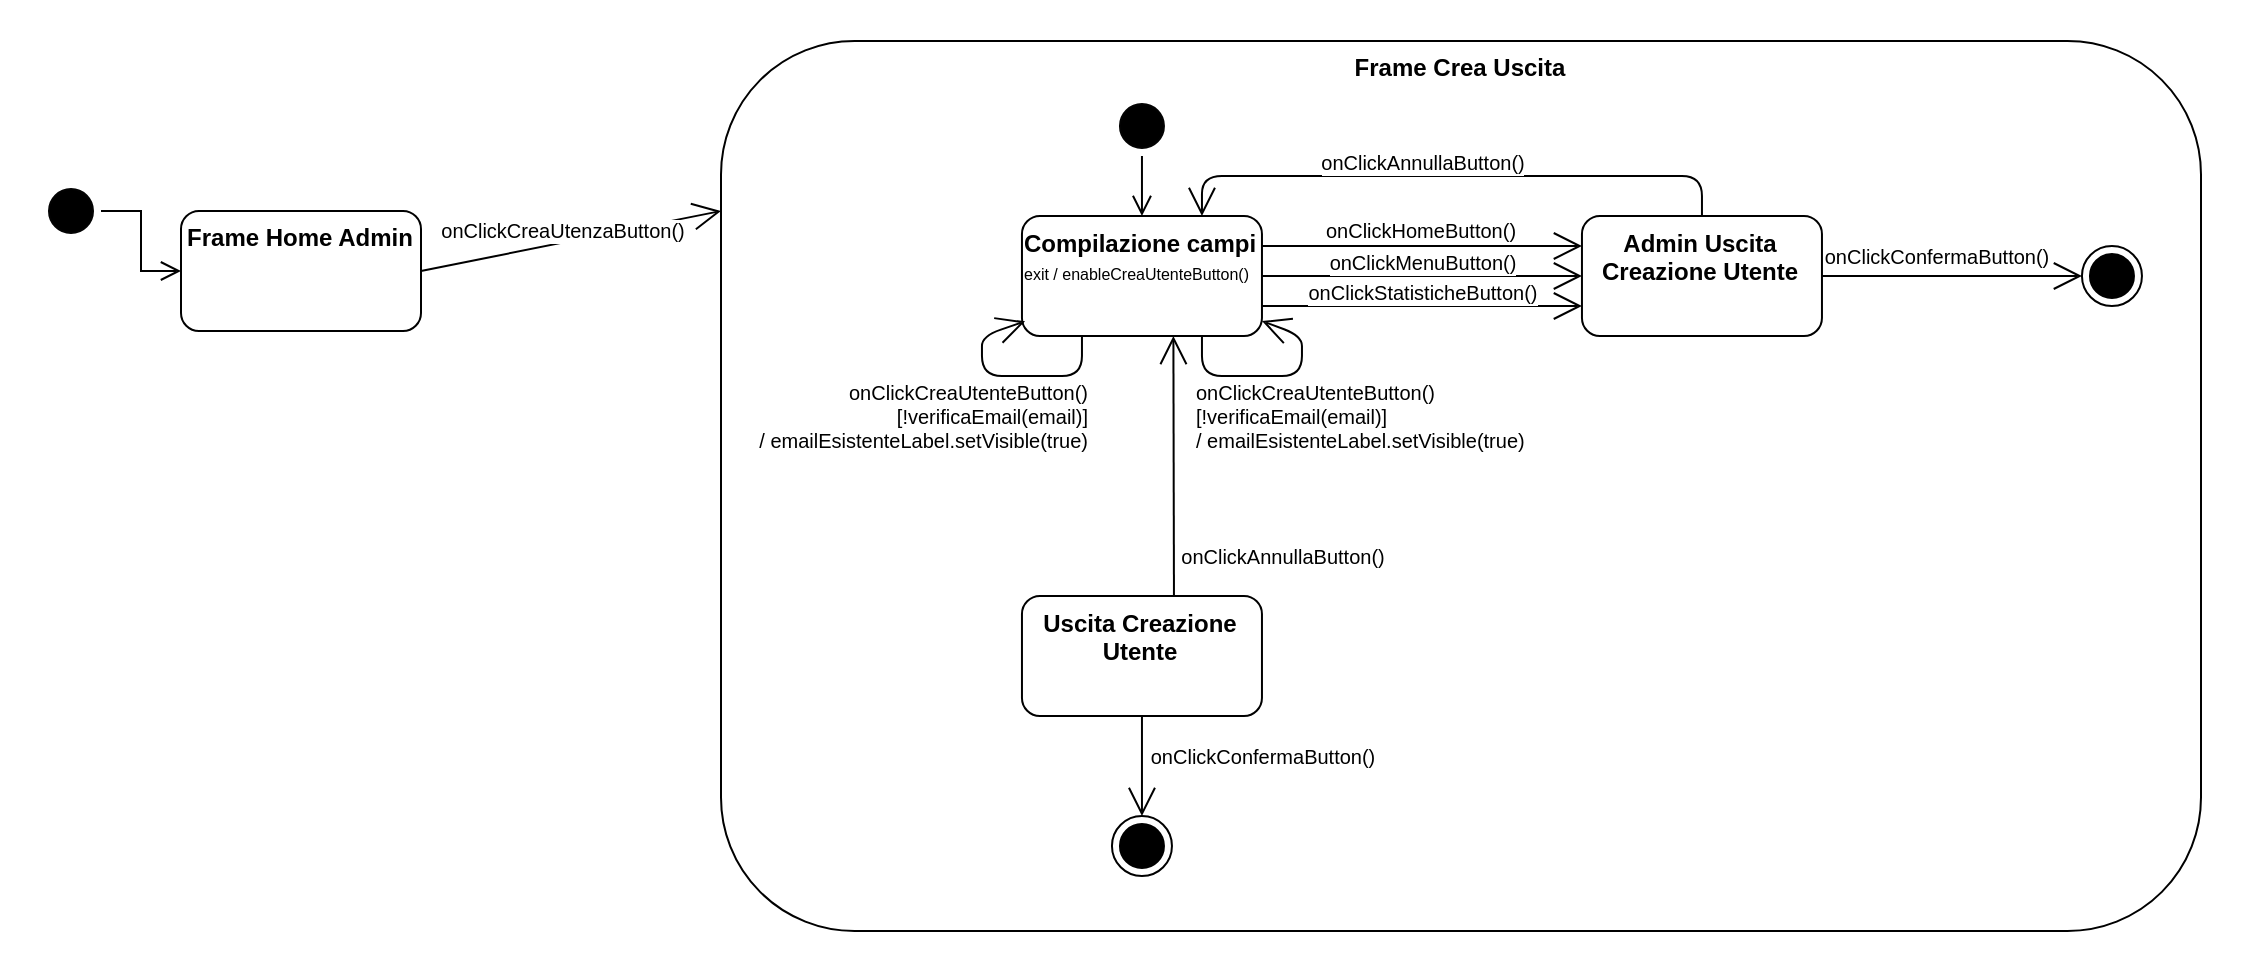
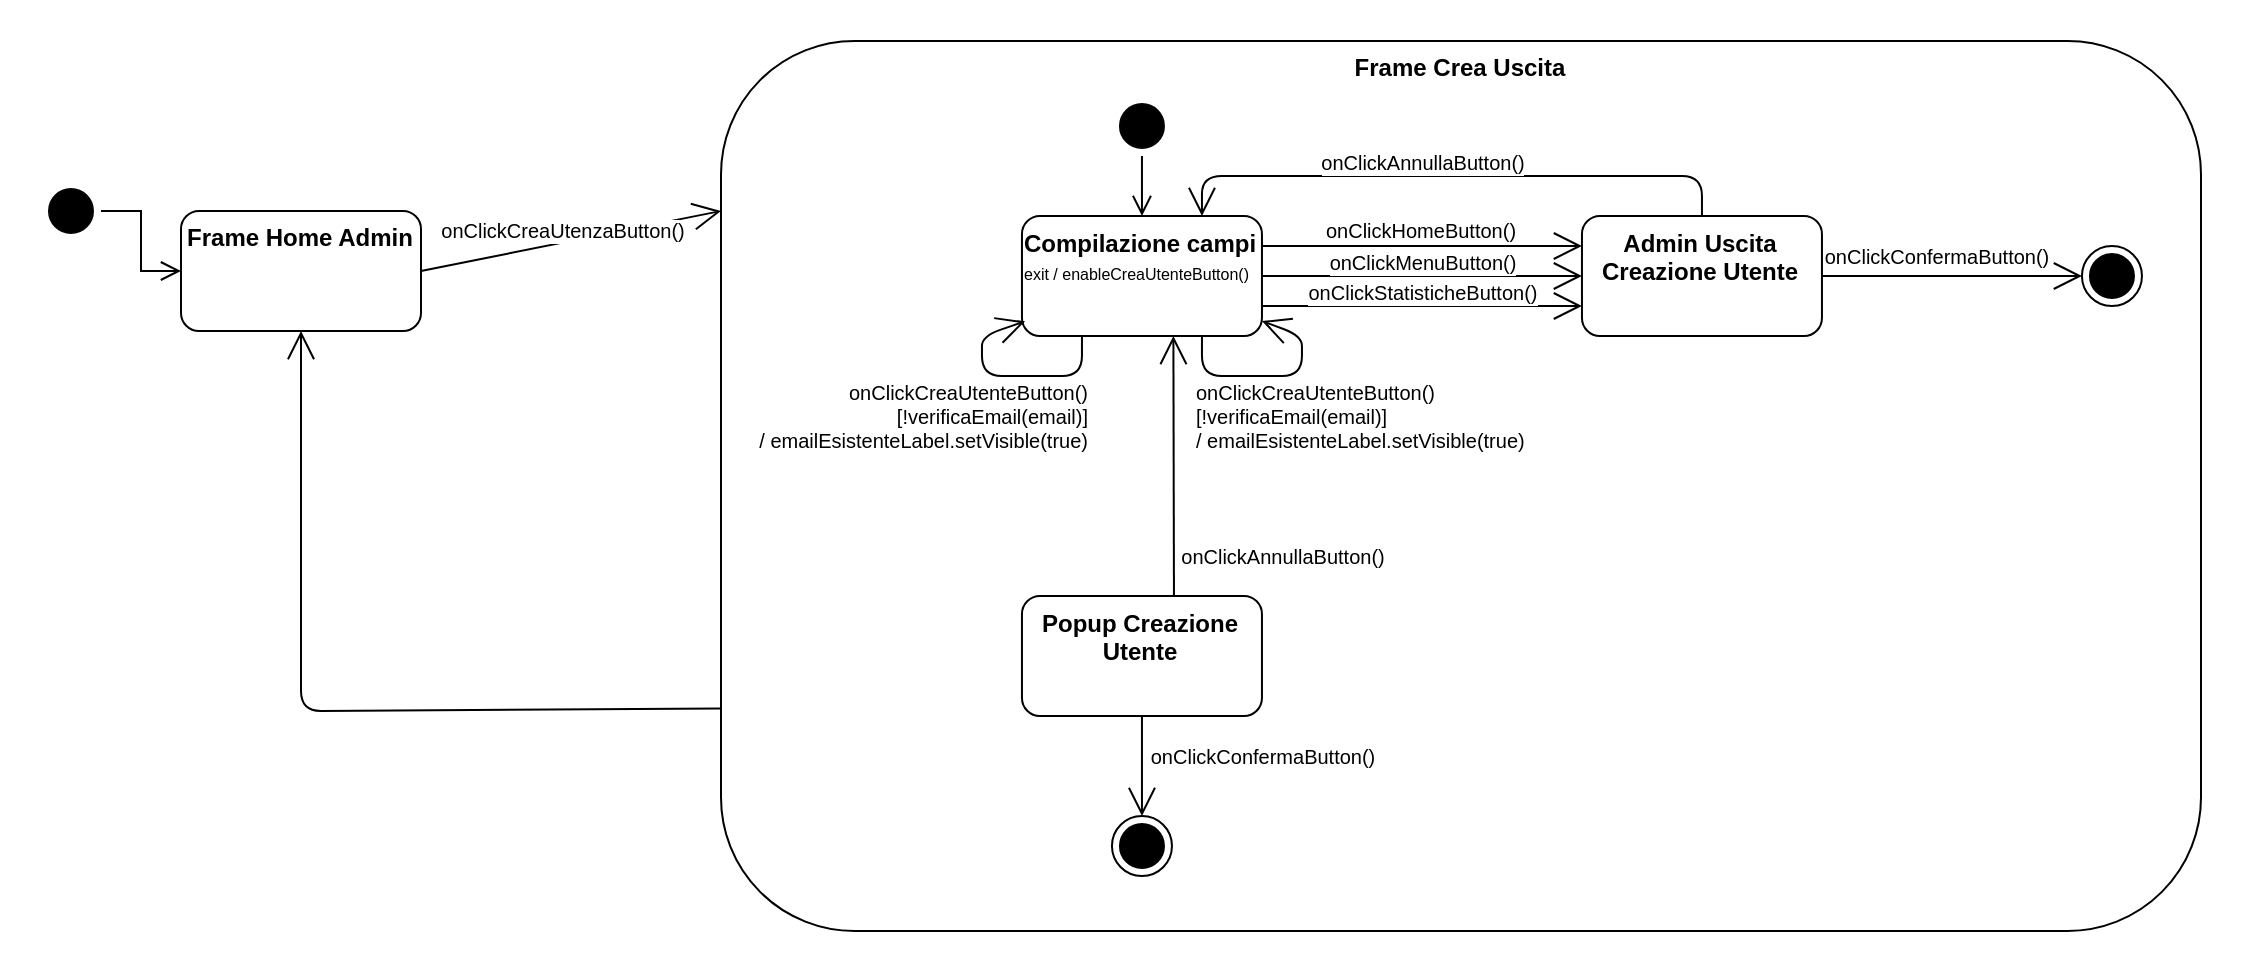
(1141, 640) -> (1141, 640)
none -> (331, 711)
